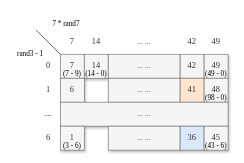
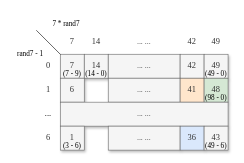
(30, 54) -> (30, 54)
(216, 90) -> (216, 90)
(216, 138) -> (216, 138)
(216, 146) -> (216, 146)
